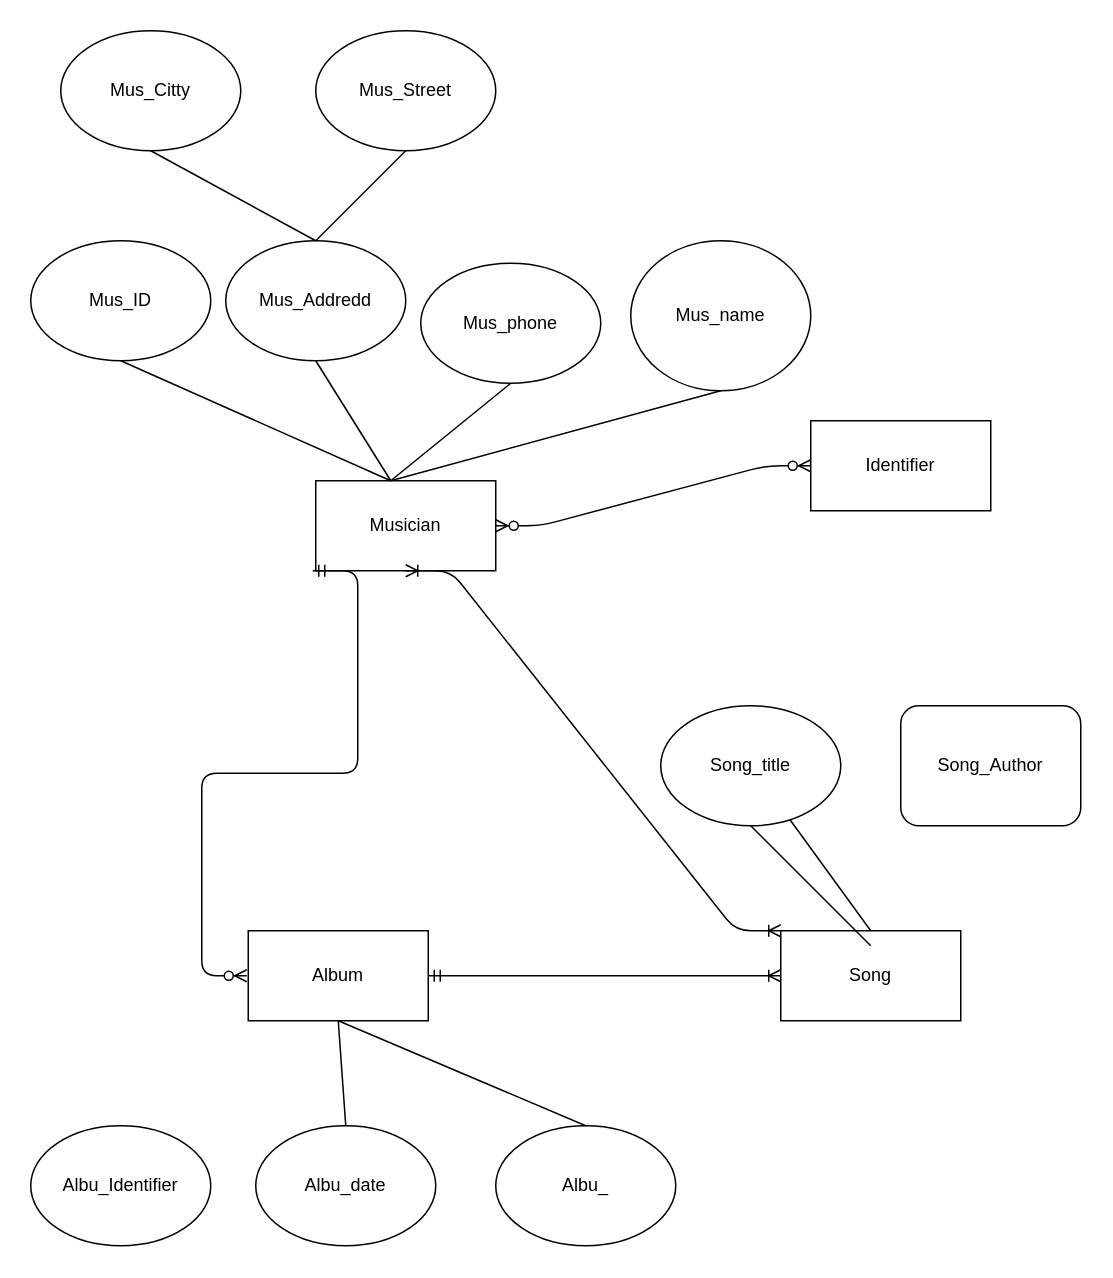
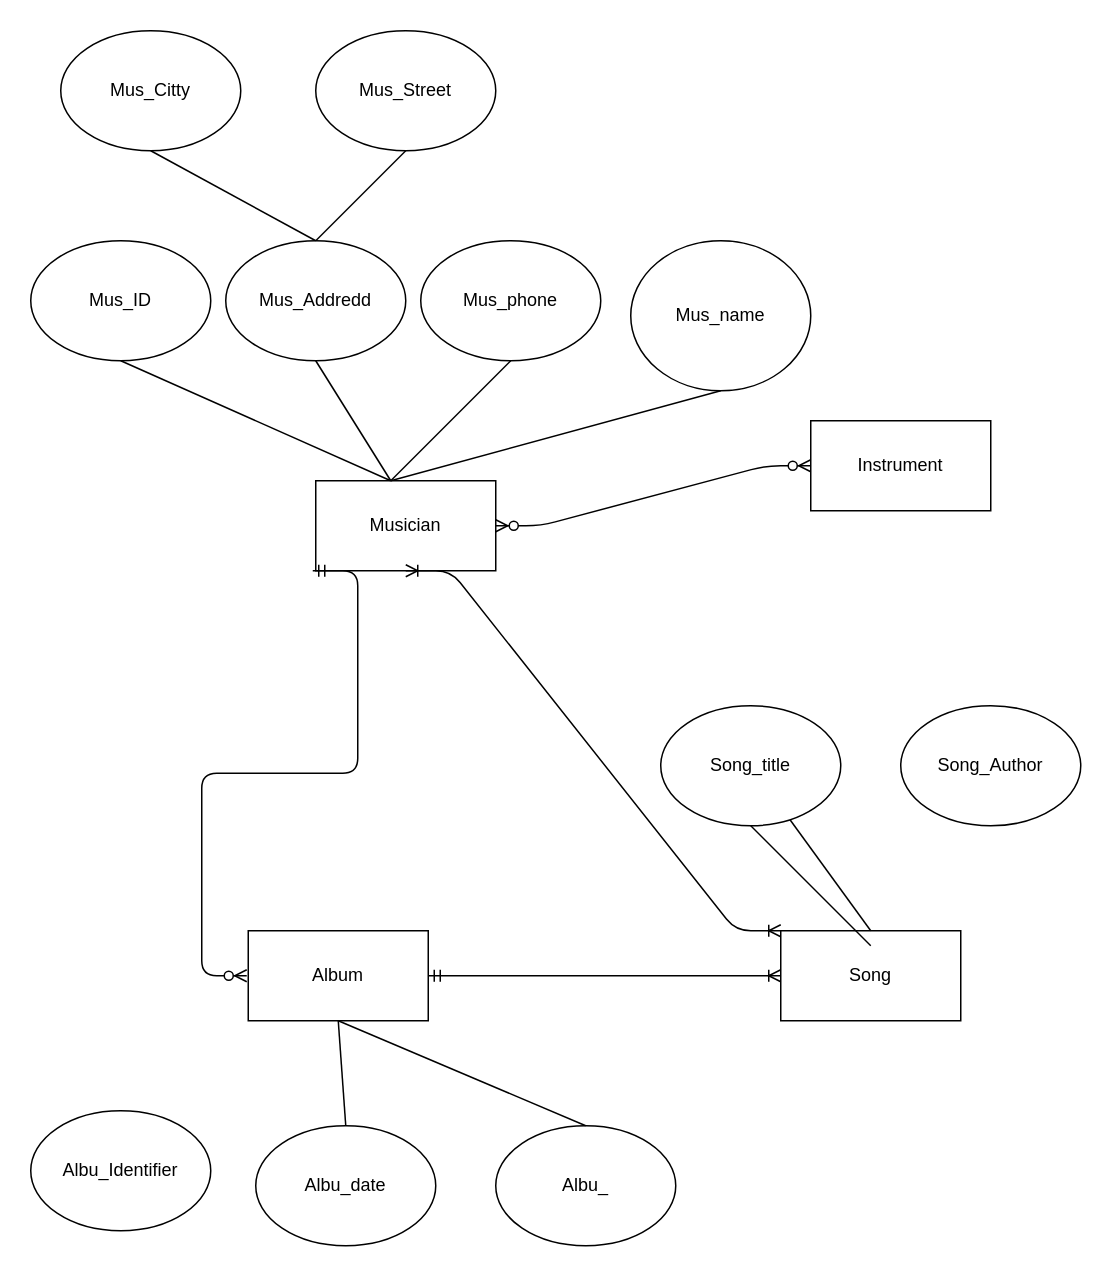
(511, 323) -> (511, 301)
(901, 466) -> (901, 466)
(991, 766) -> (991, 766)
(121, 1186) -> (121, 1171)
